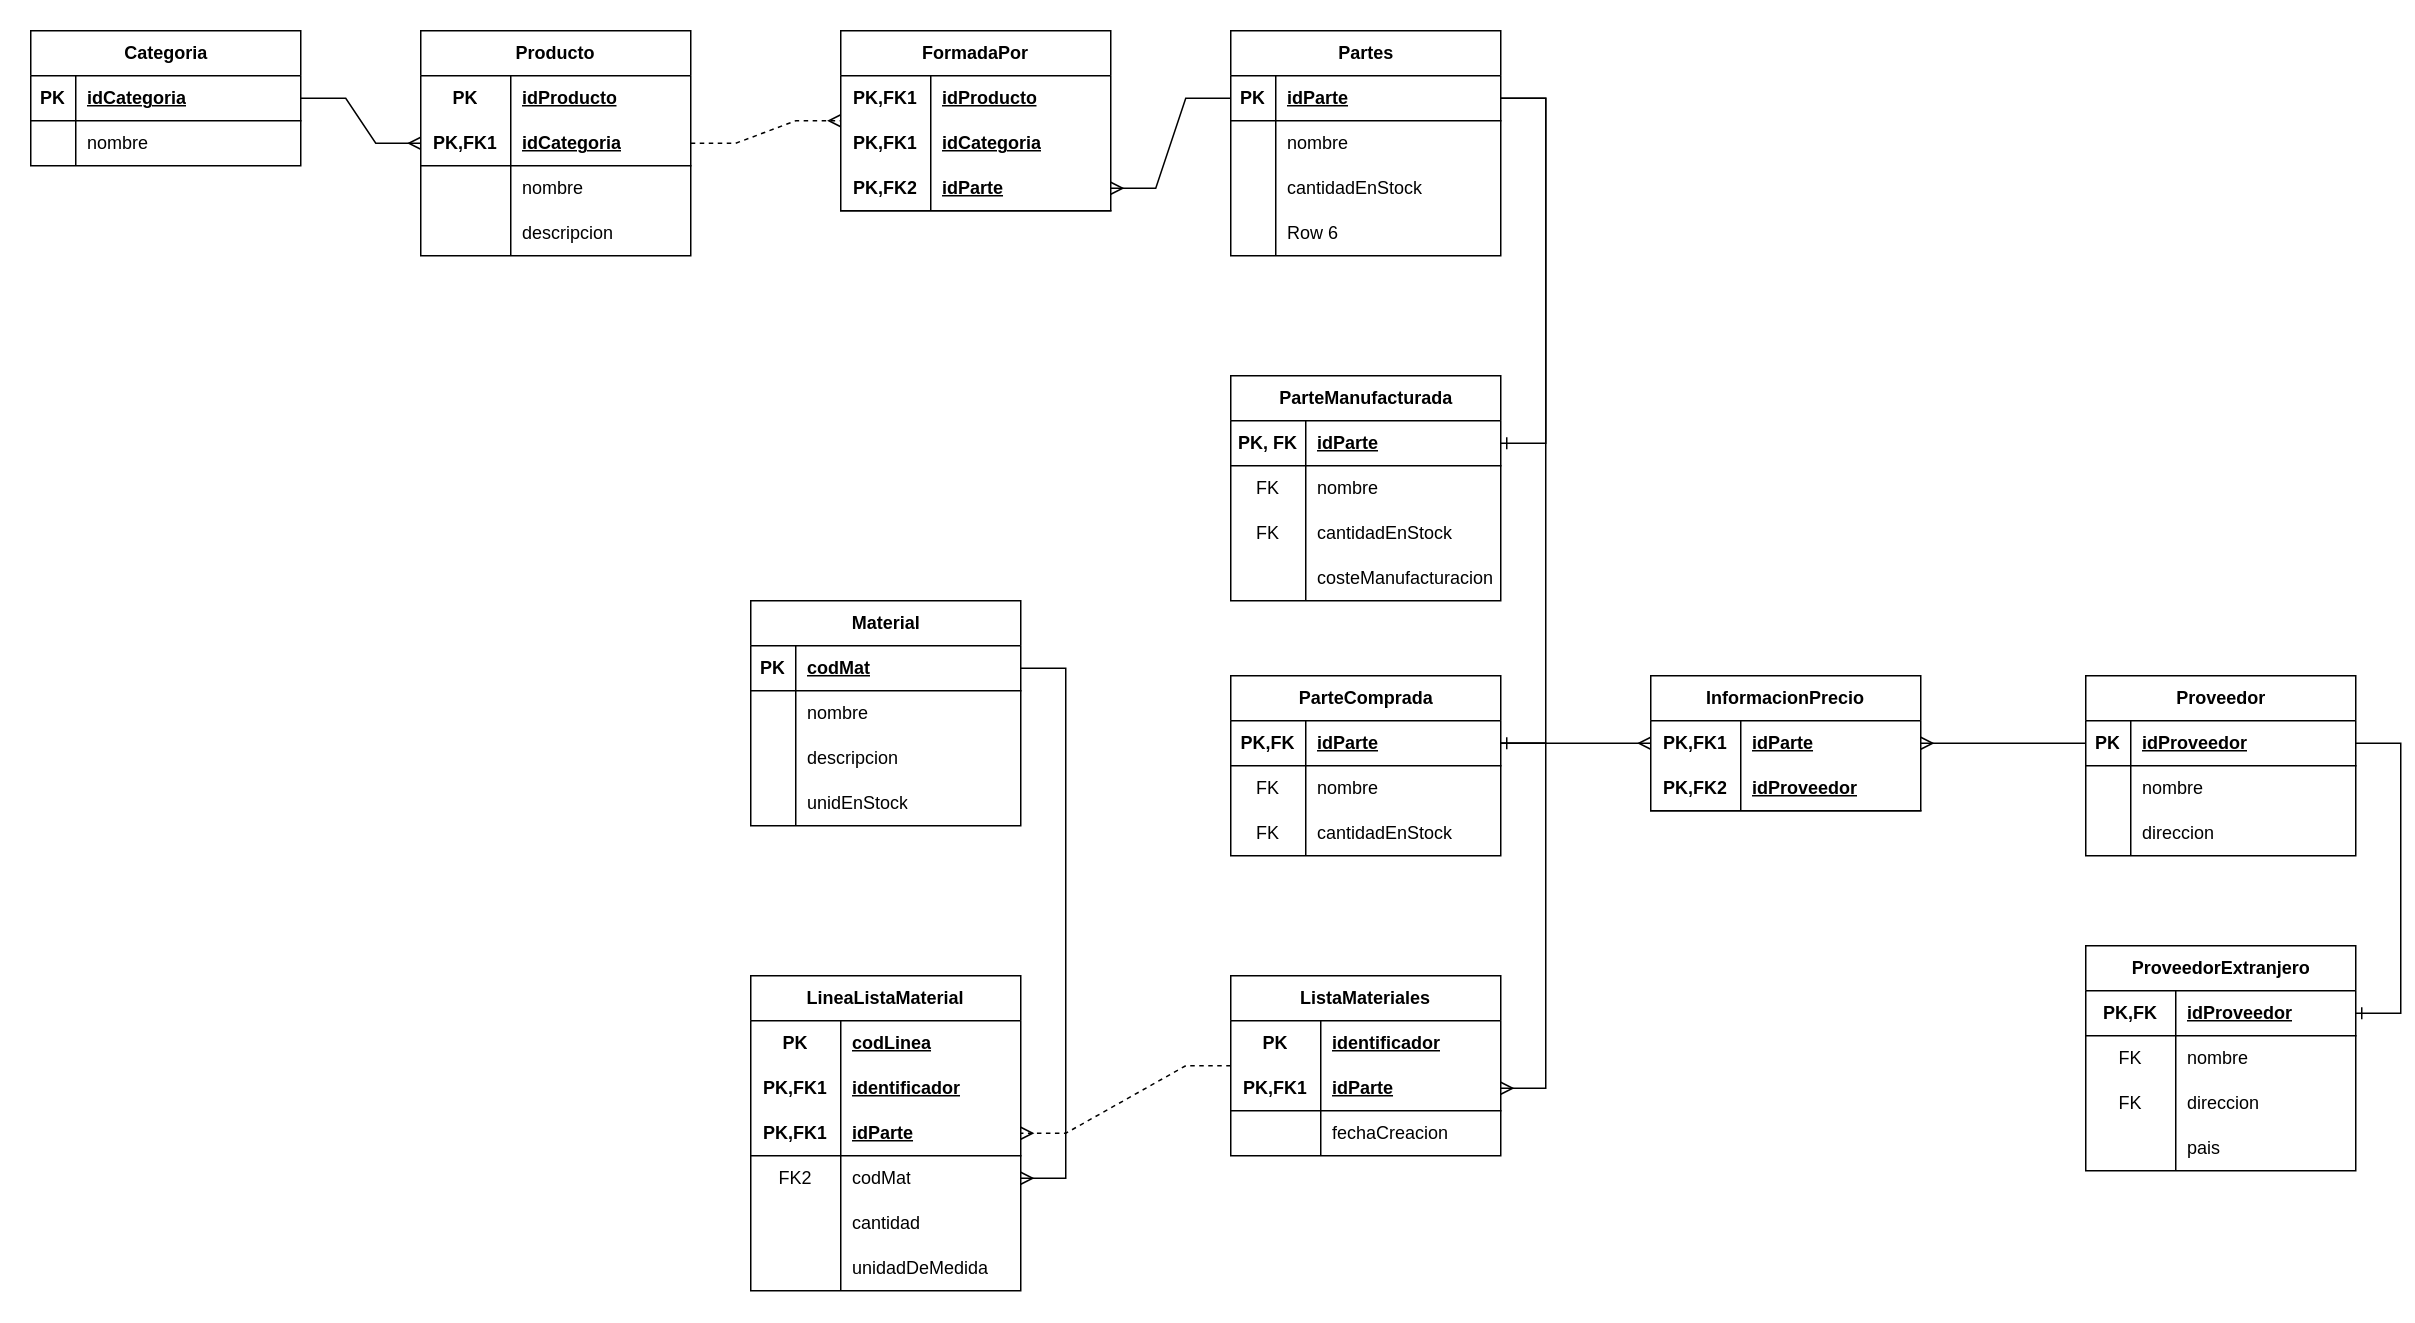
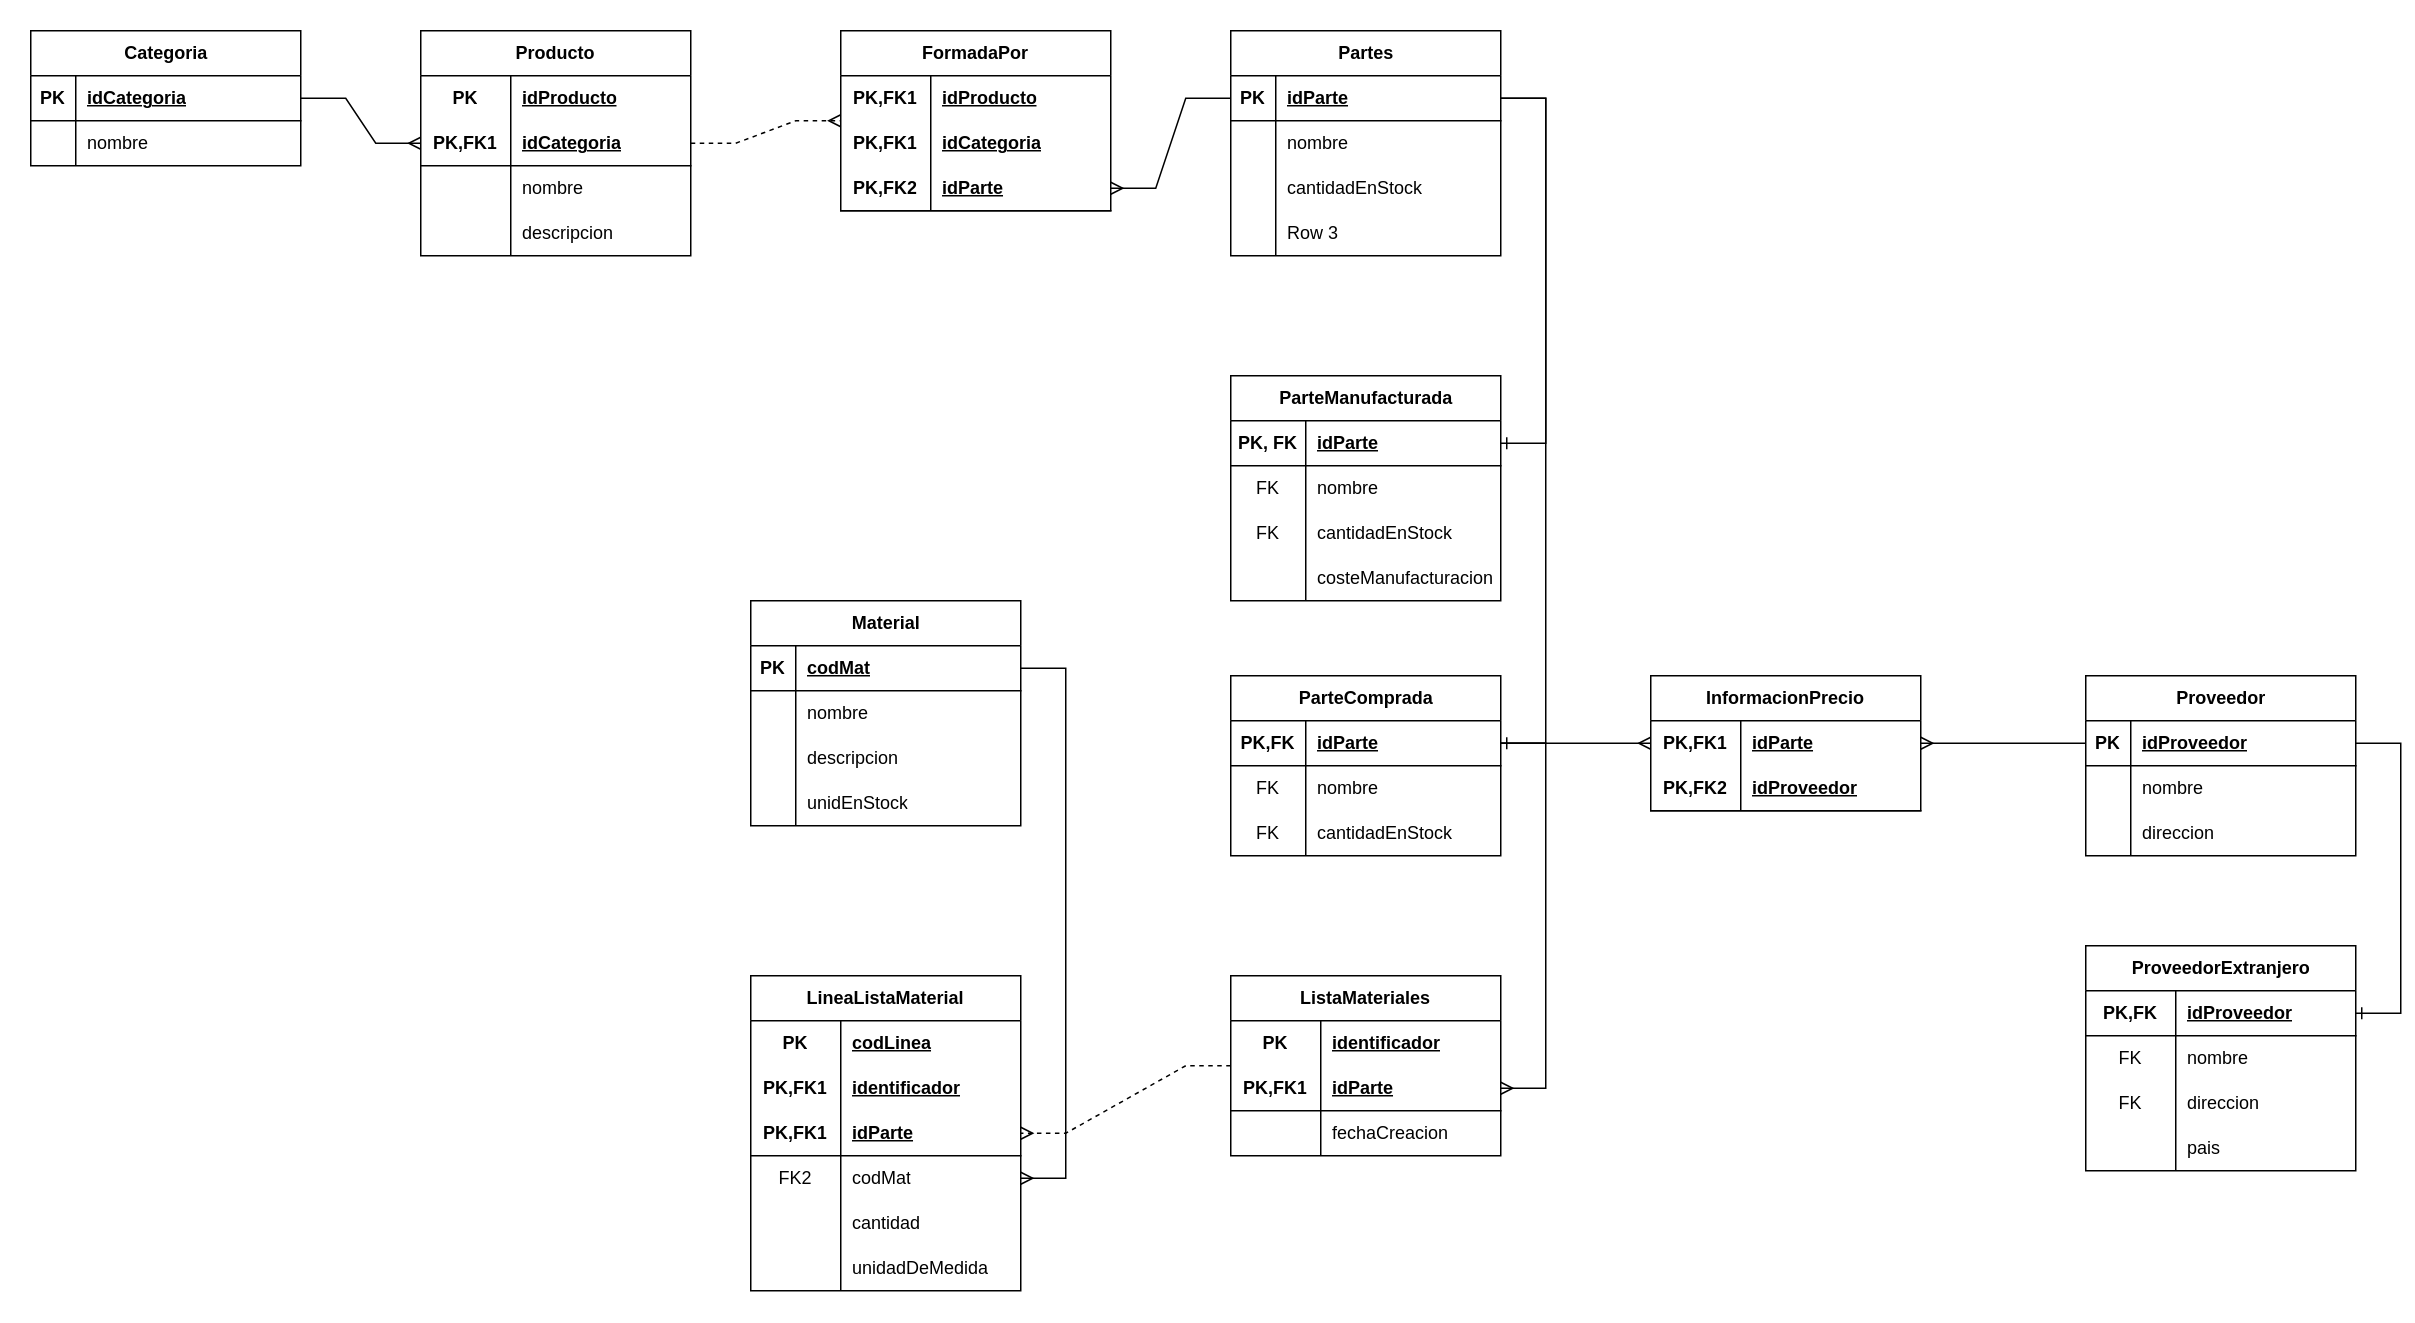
(1311, 233) -> (1311, 233)
